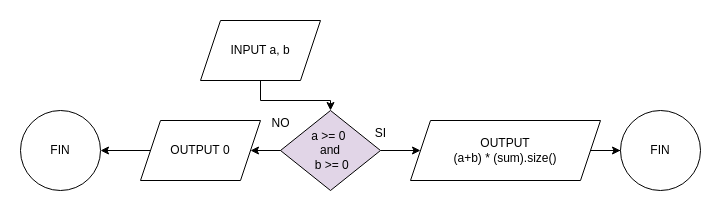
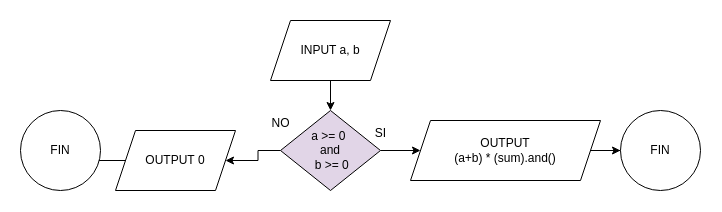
(261, 51) -> (331, 51)
(201, 151) -> (176, 161)
(506, 151) -> (506, 151)
